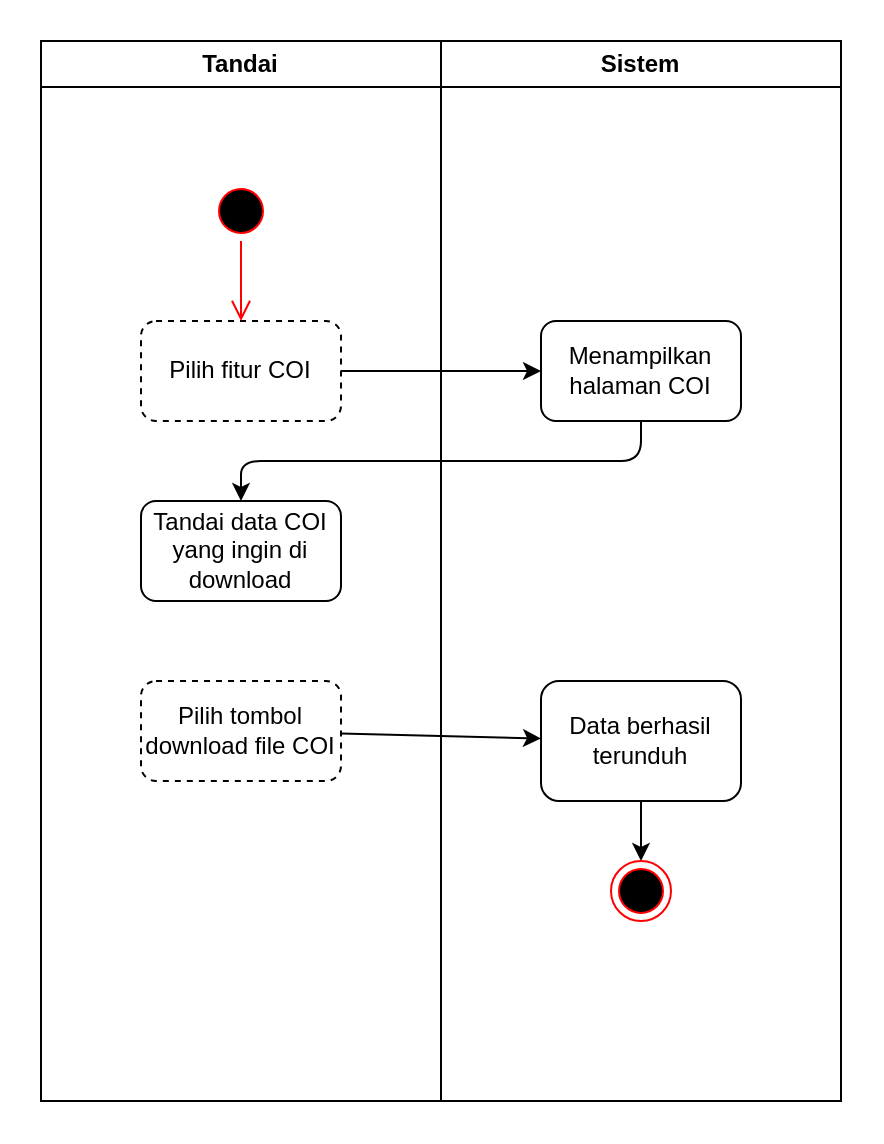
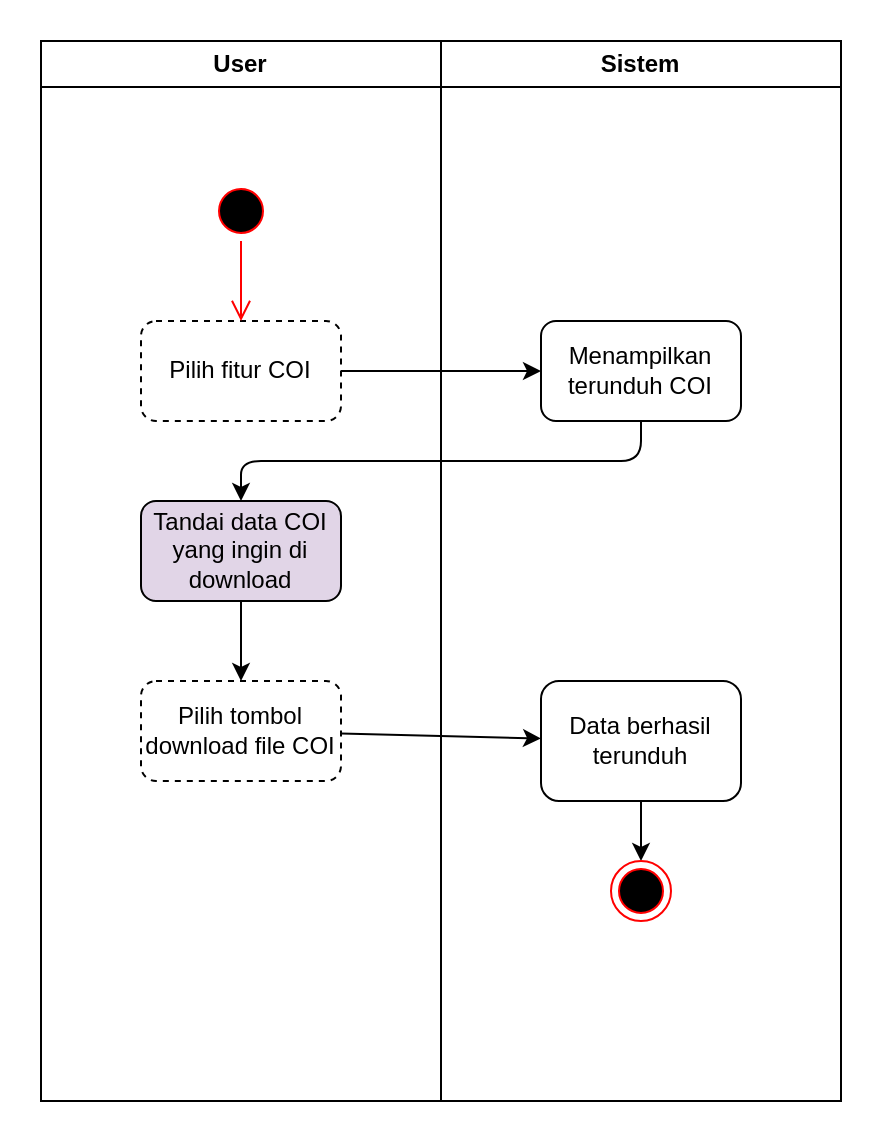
(241, 65) -> (241, 65)
(641, 371) -> (641, 371)
(241, 551) -> (241, 551)
none -> (241, 634)
